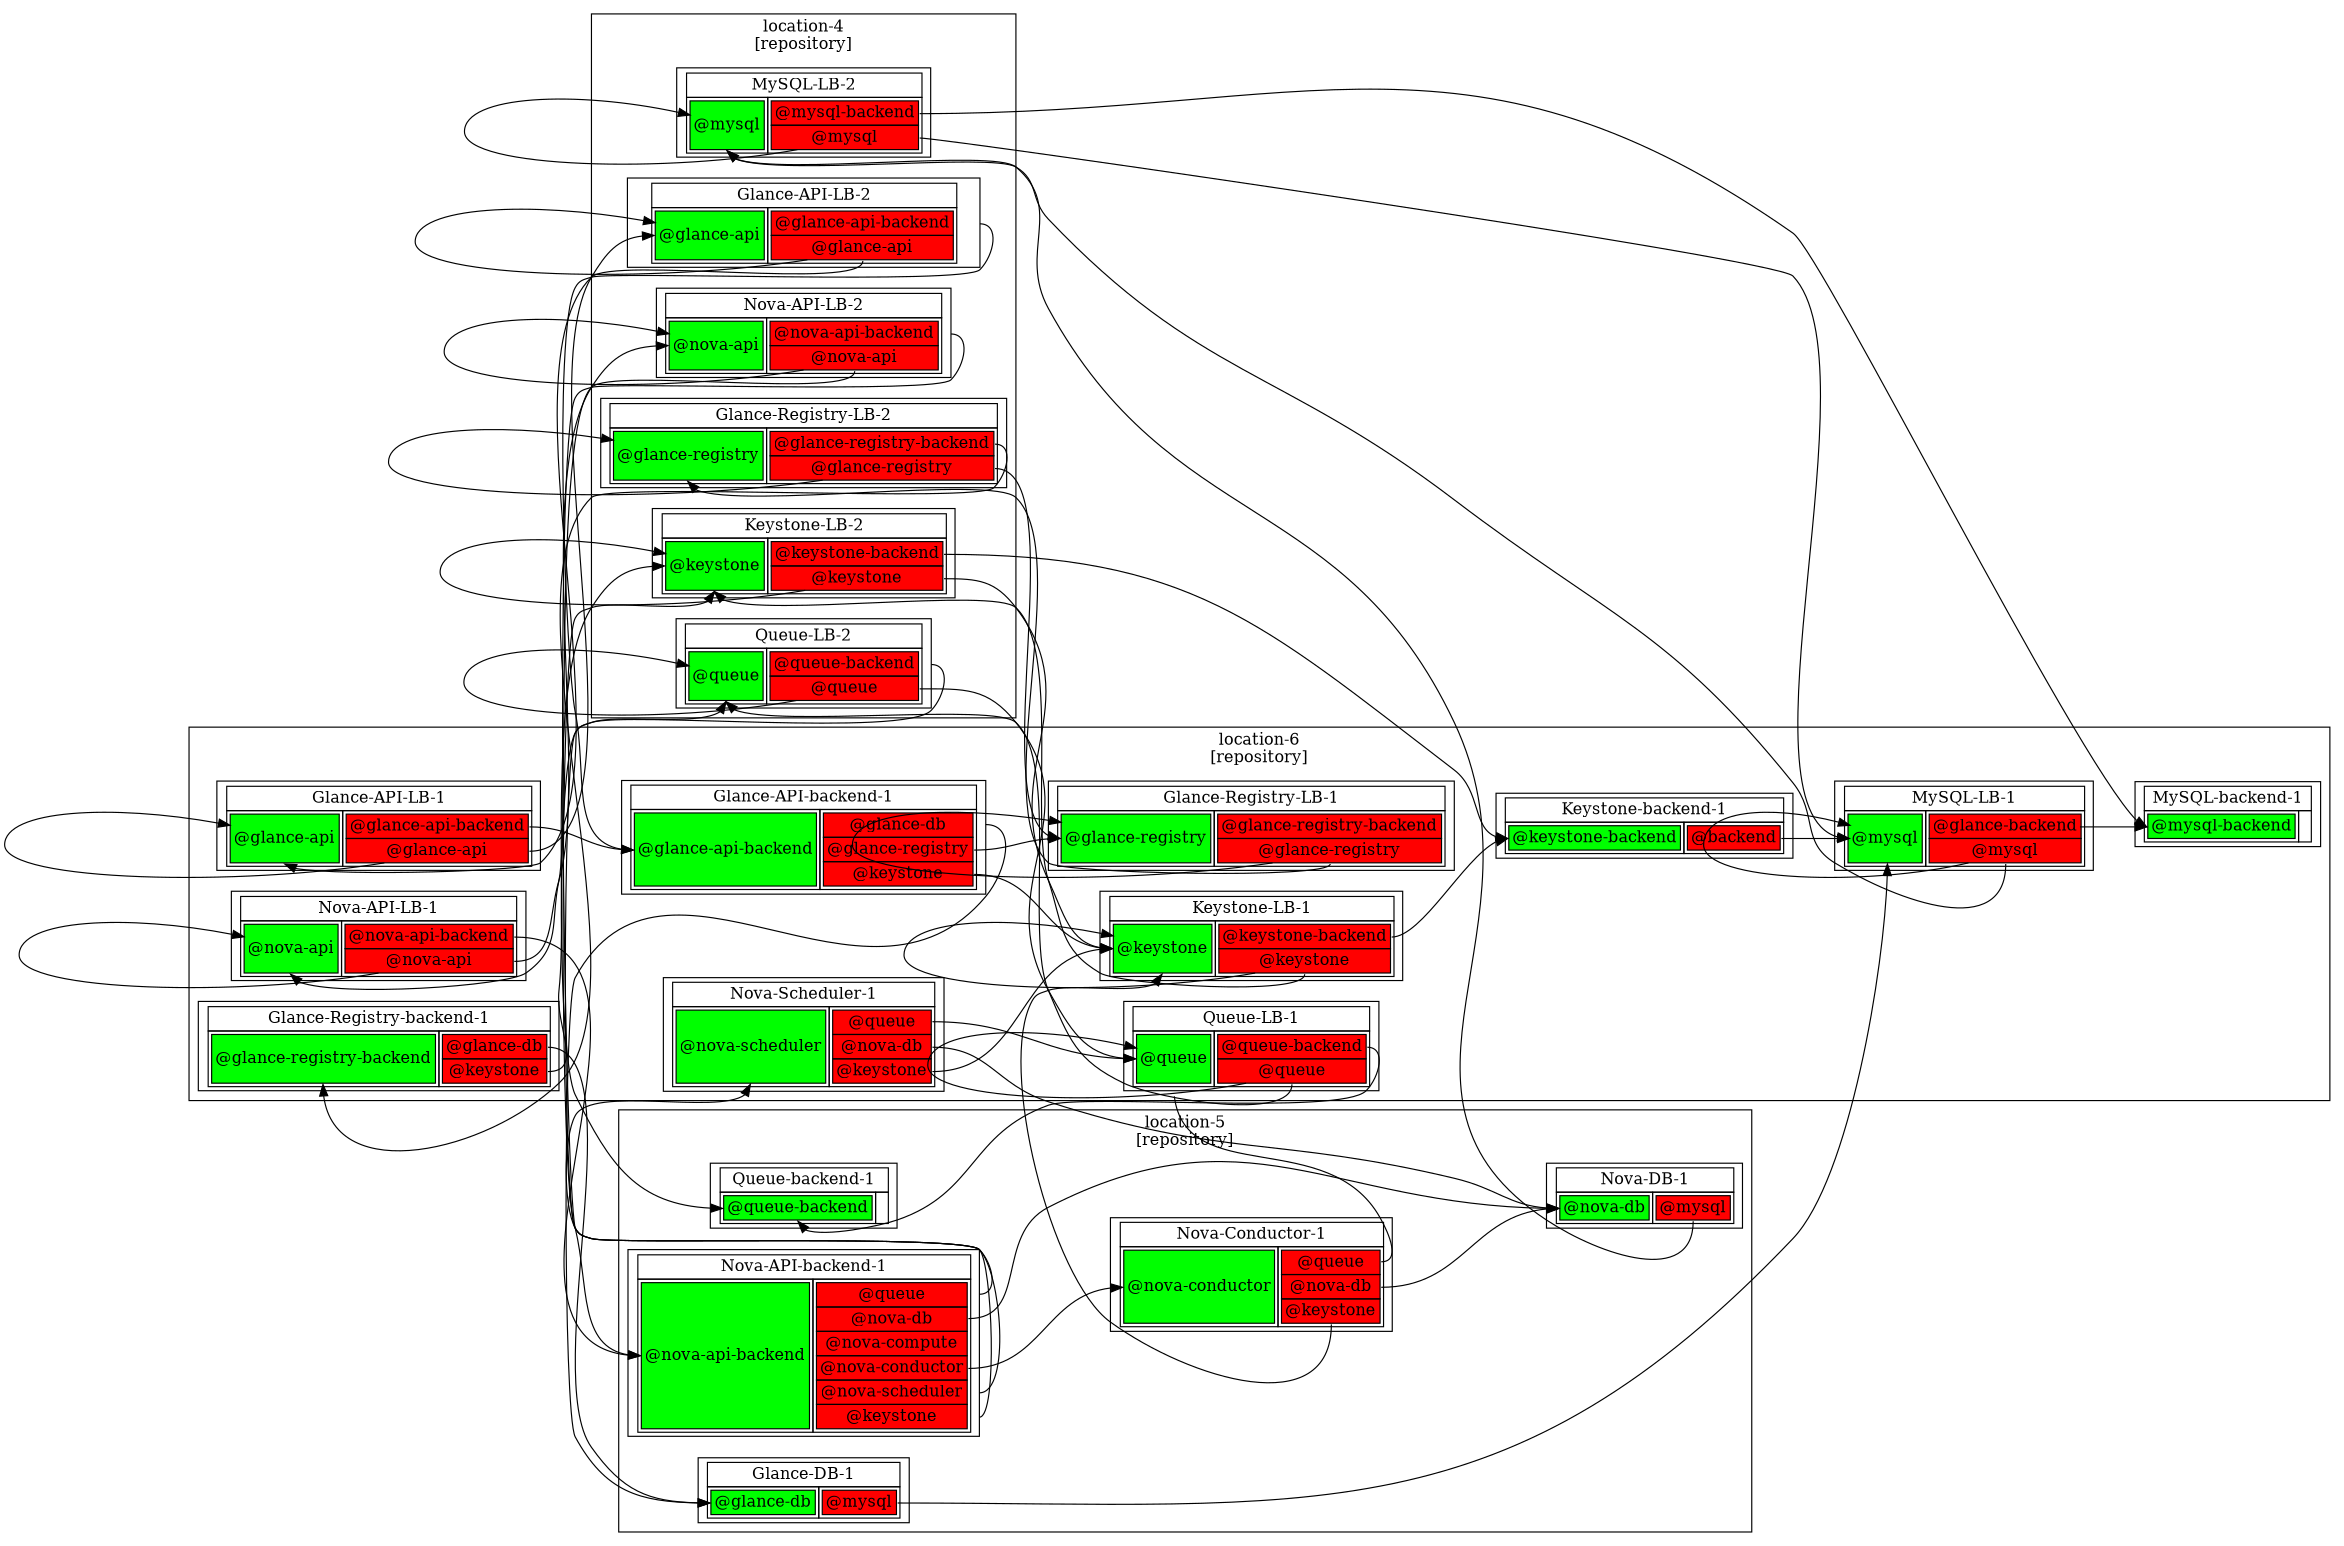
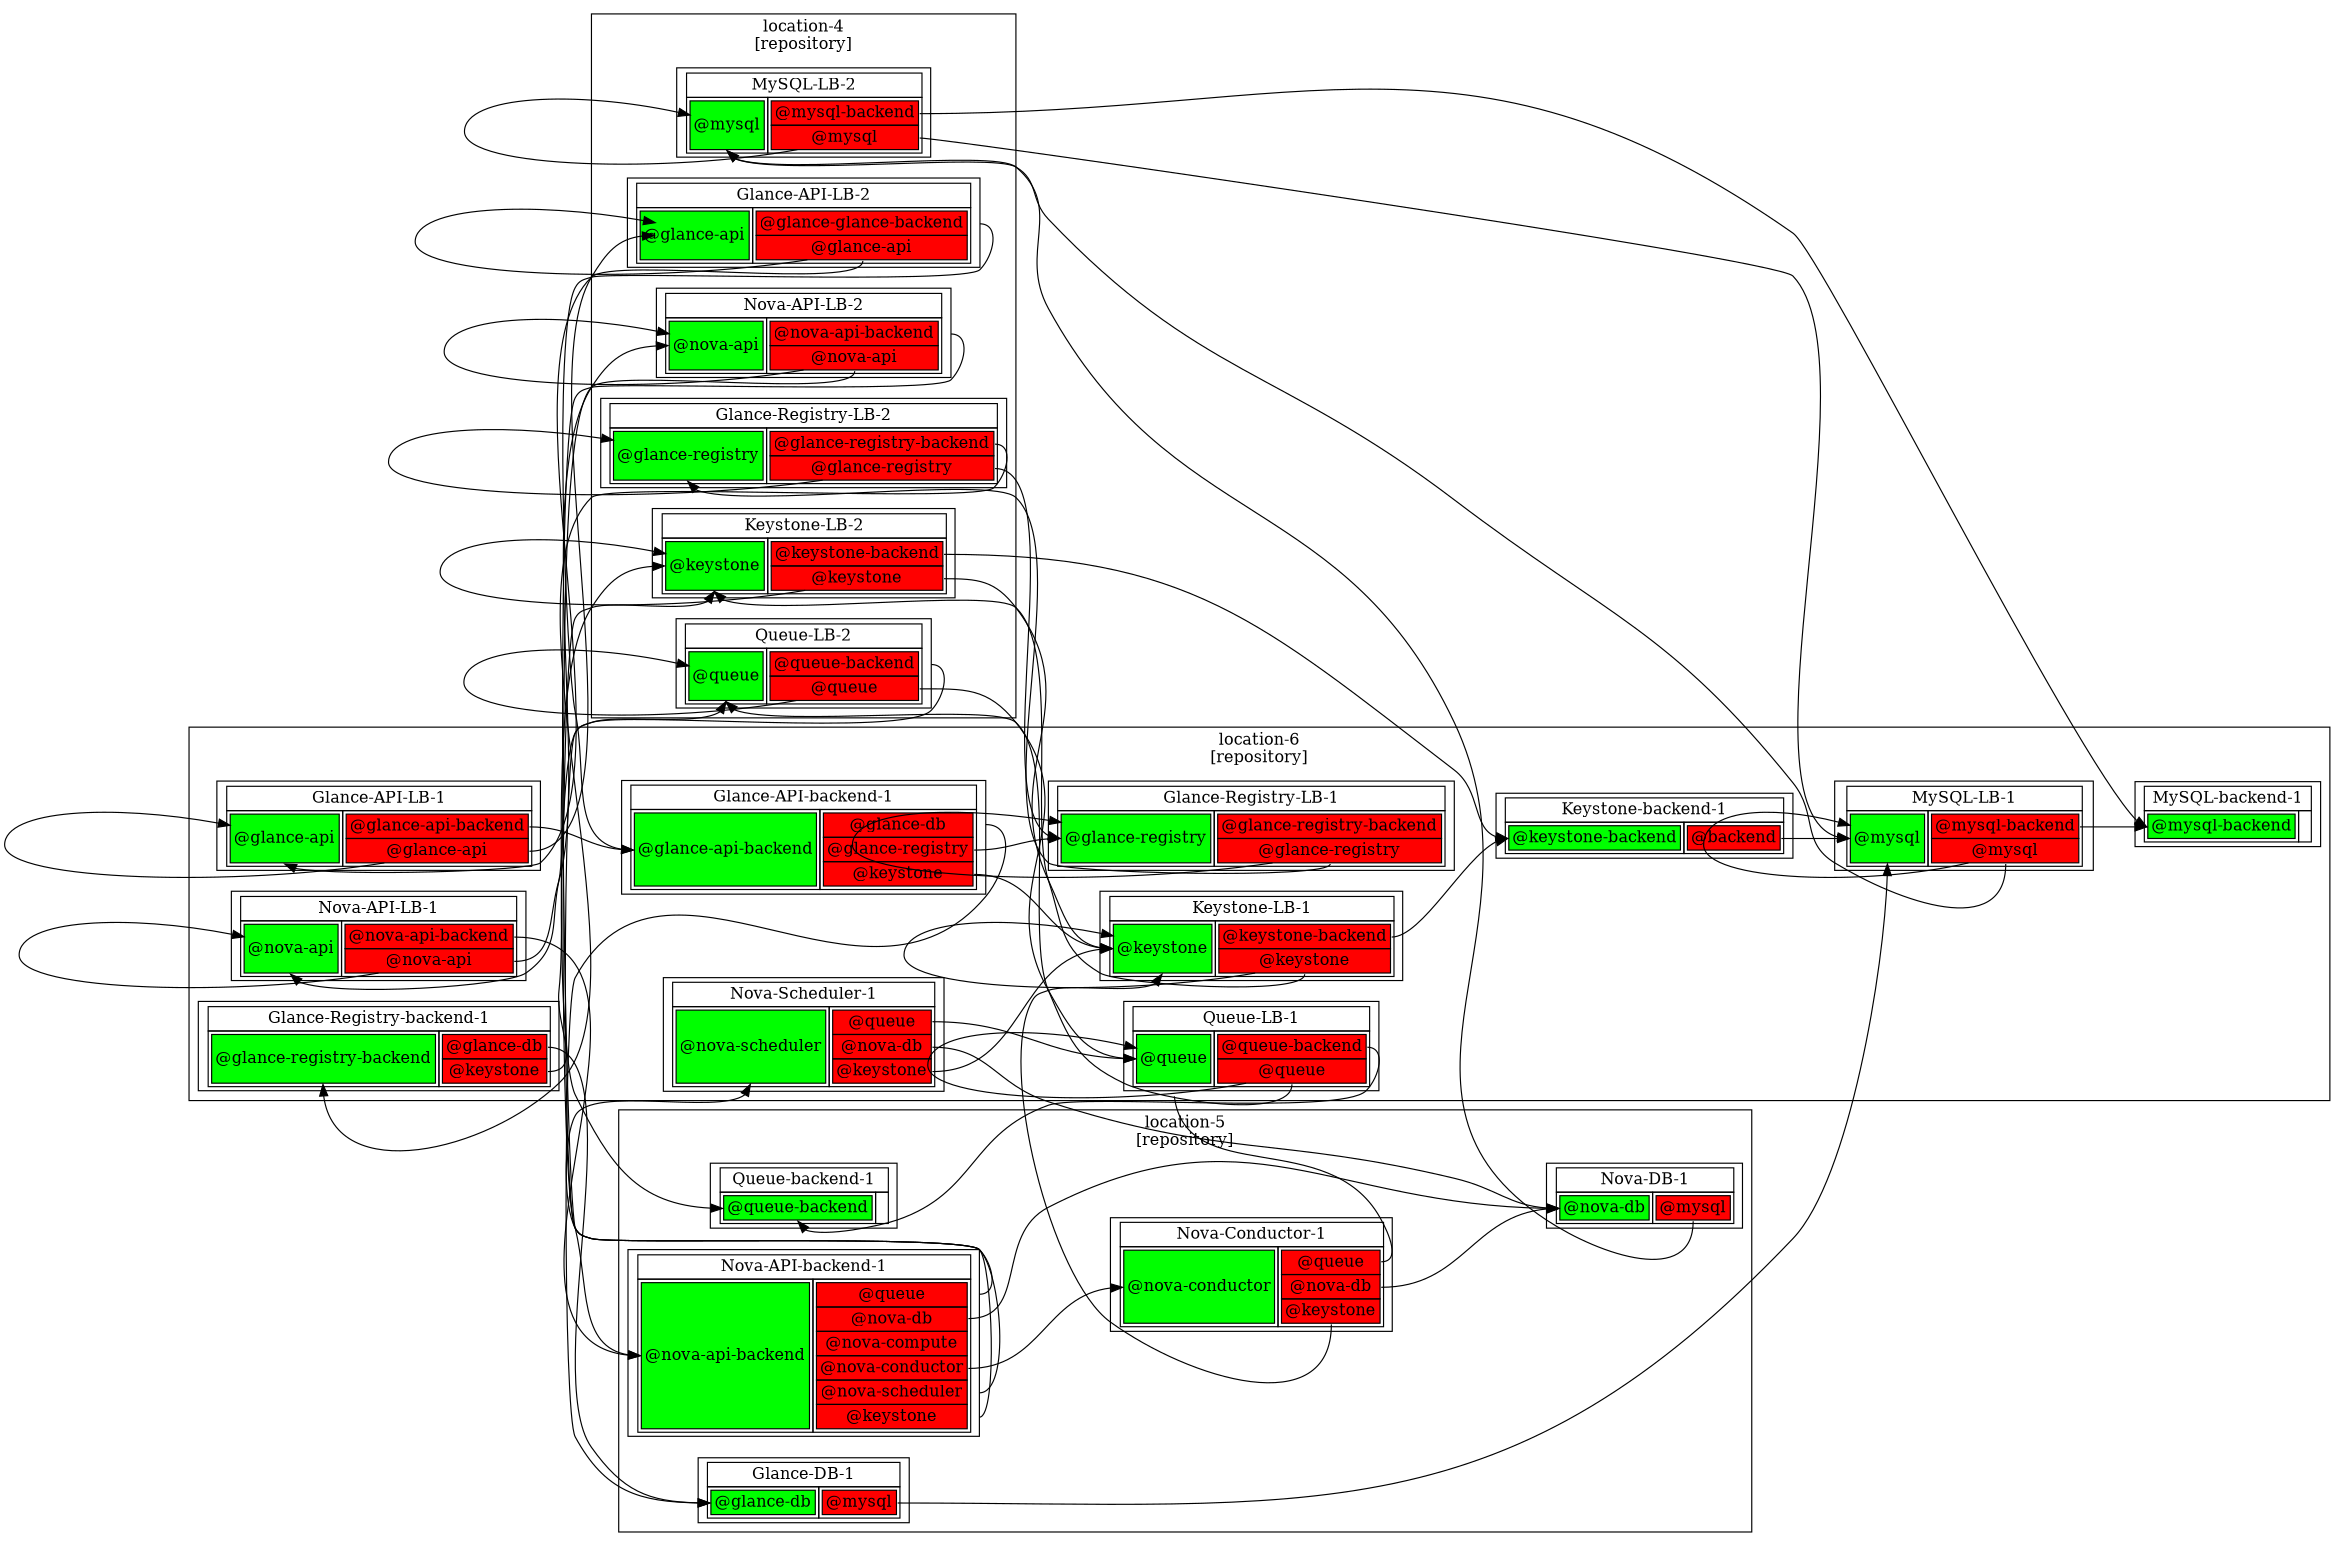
(862, 223) -> (862, 223)
(2005, 826) -> (2005, 826)
